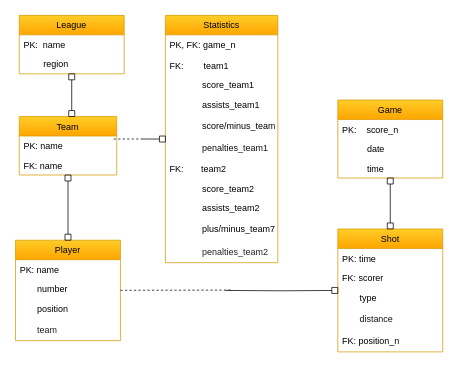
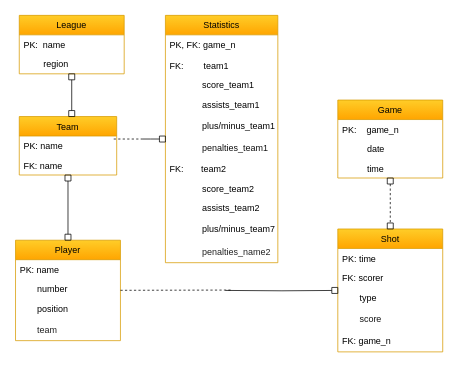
(211, 126) -> (207, 126)
(375, 130) -> (372, 130)
(390, 202) -> (390, 202)
(205, 252) -> (205, 252)
(361, 319) -> (355, 319)
(373, 341) -> (365, 341)
